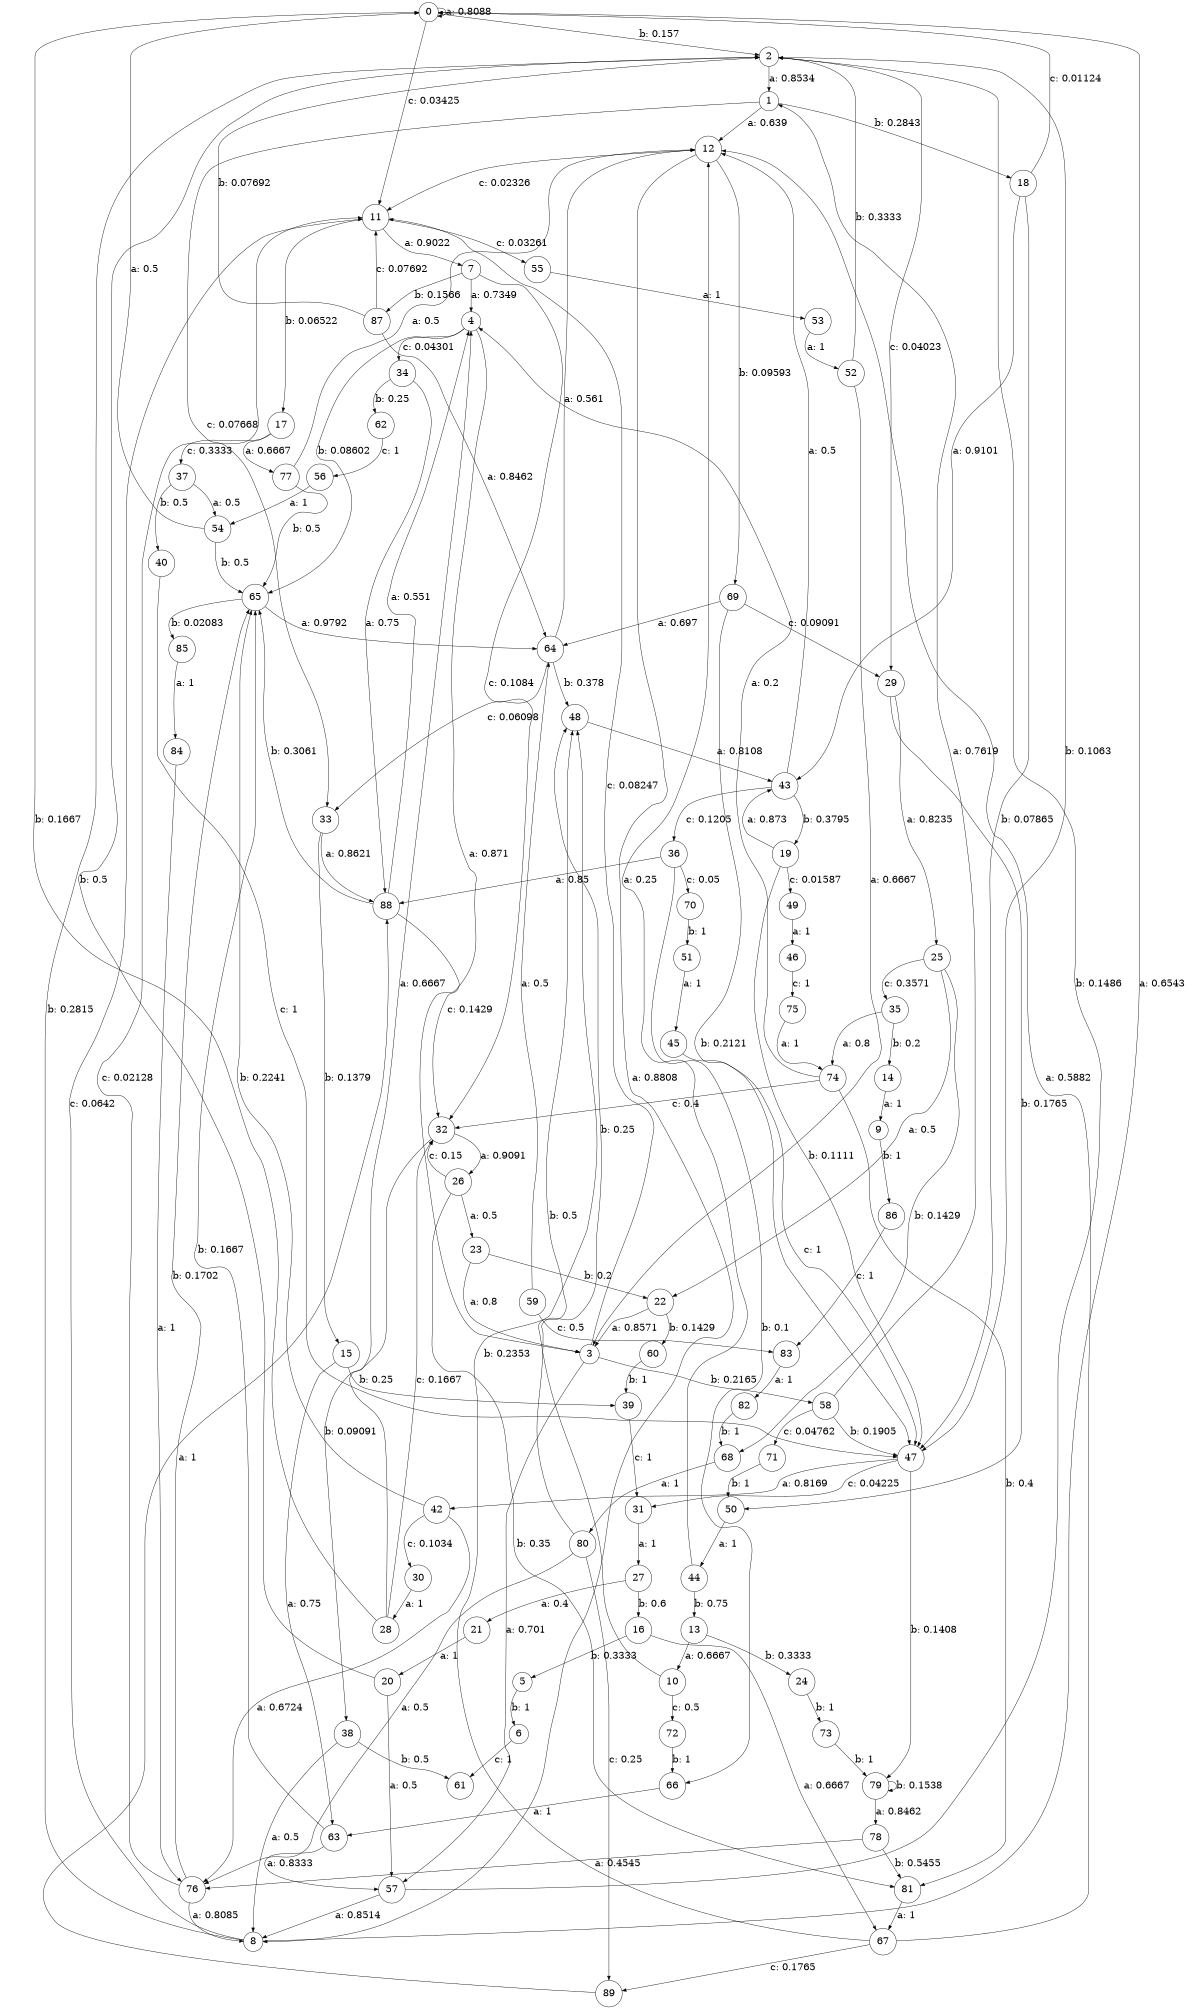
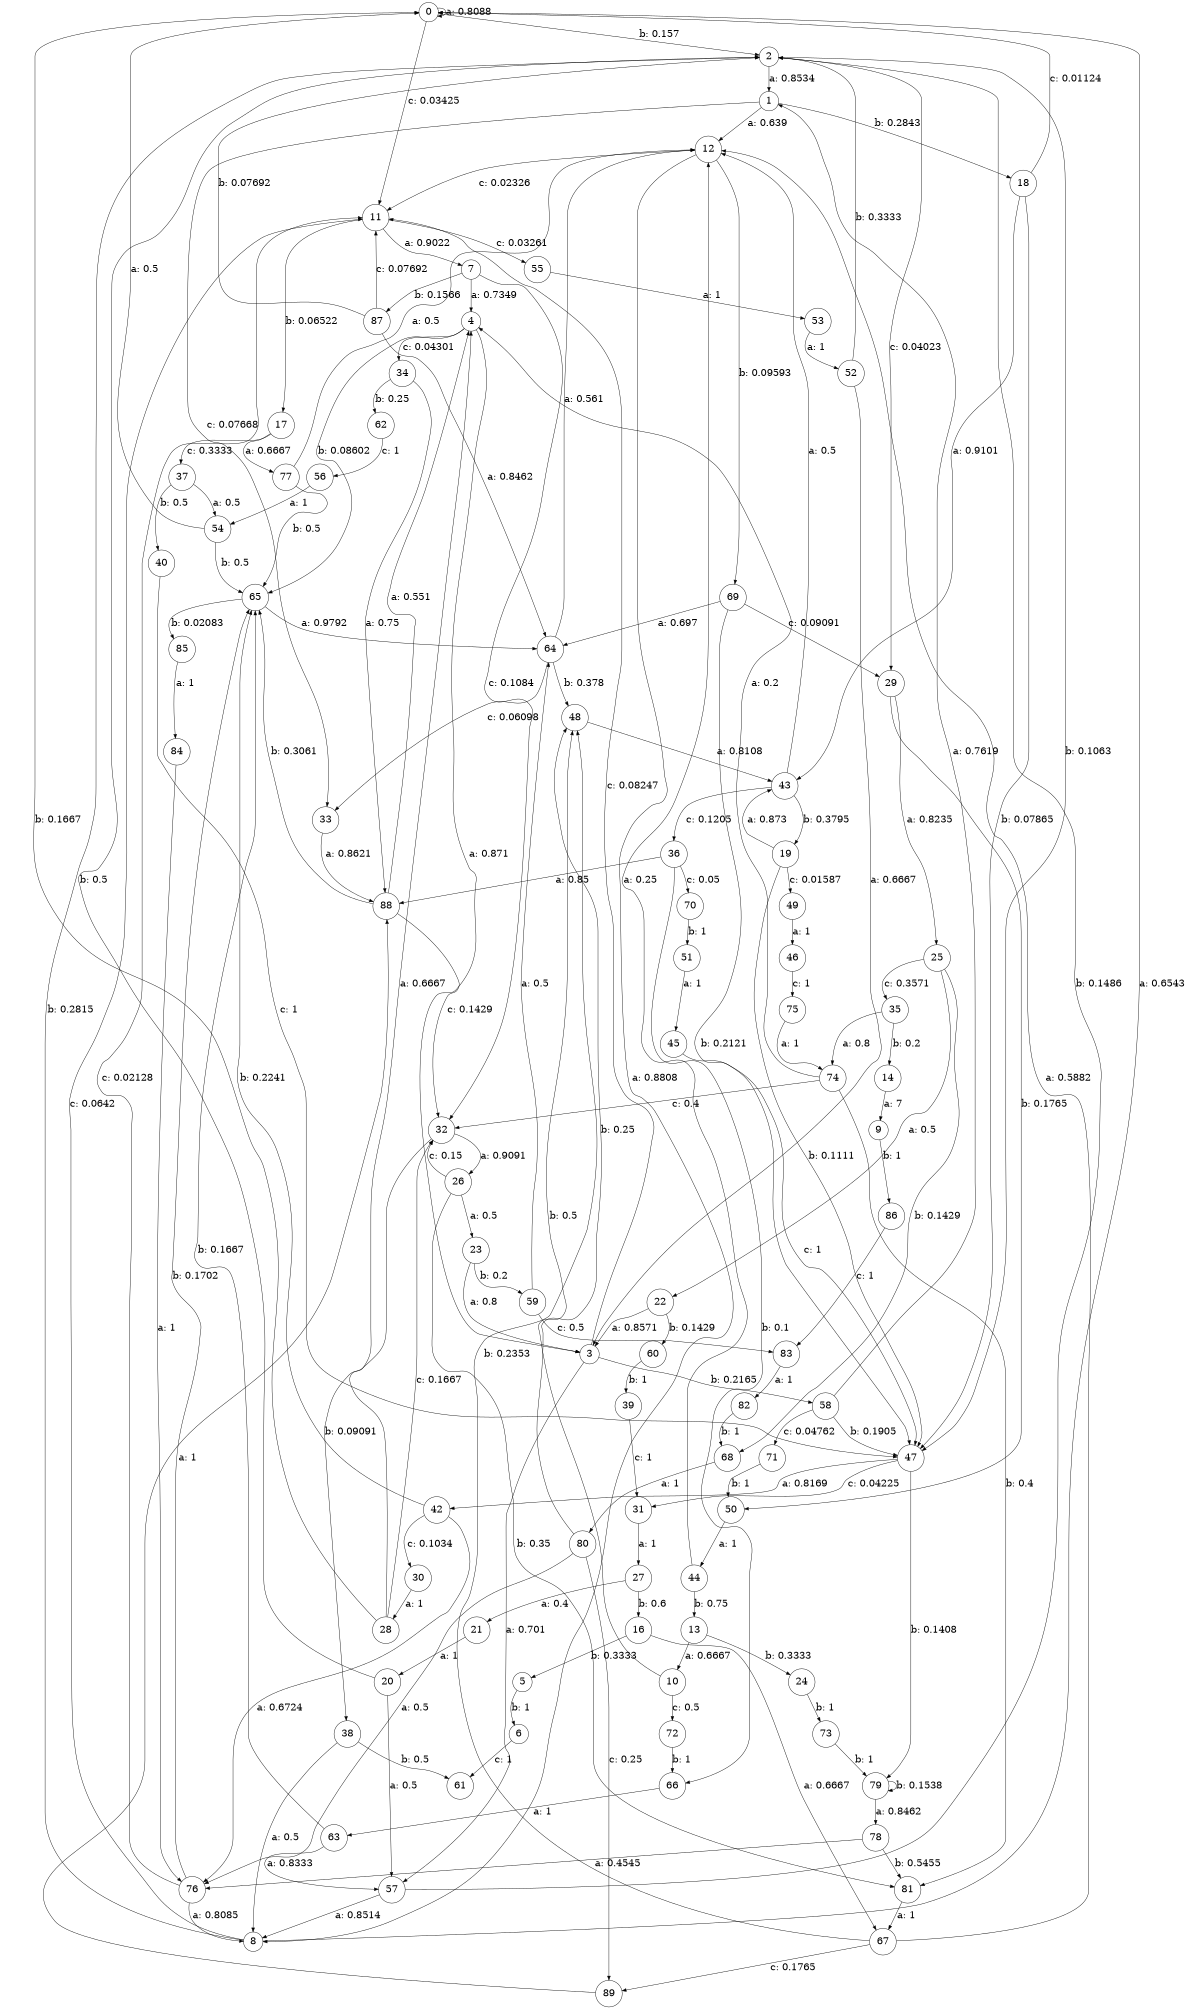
(905, 1104) -> (905, 1104)
(574, 1278) -> (489, 1287)
(346, 1354) -> none
